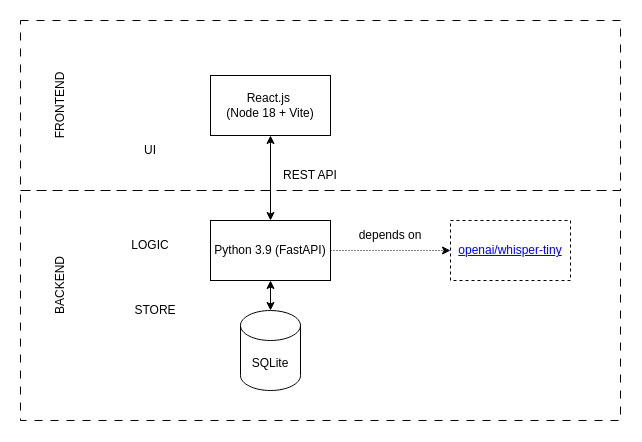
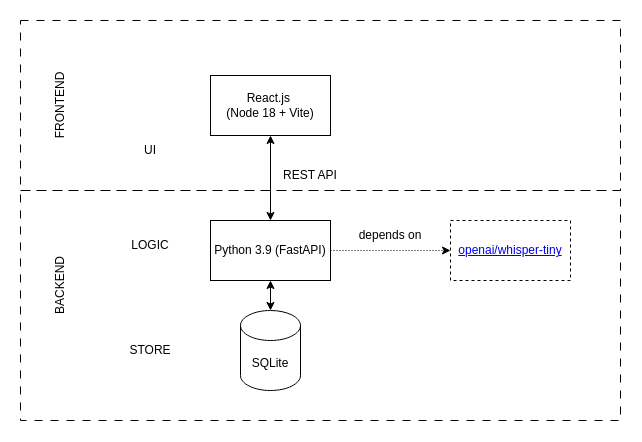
(156, 311) -> (151, 351)
